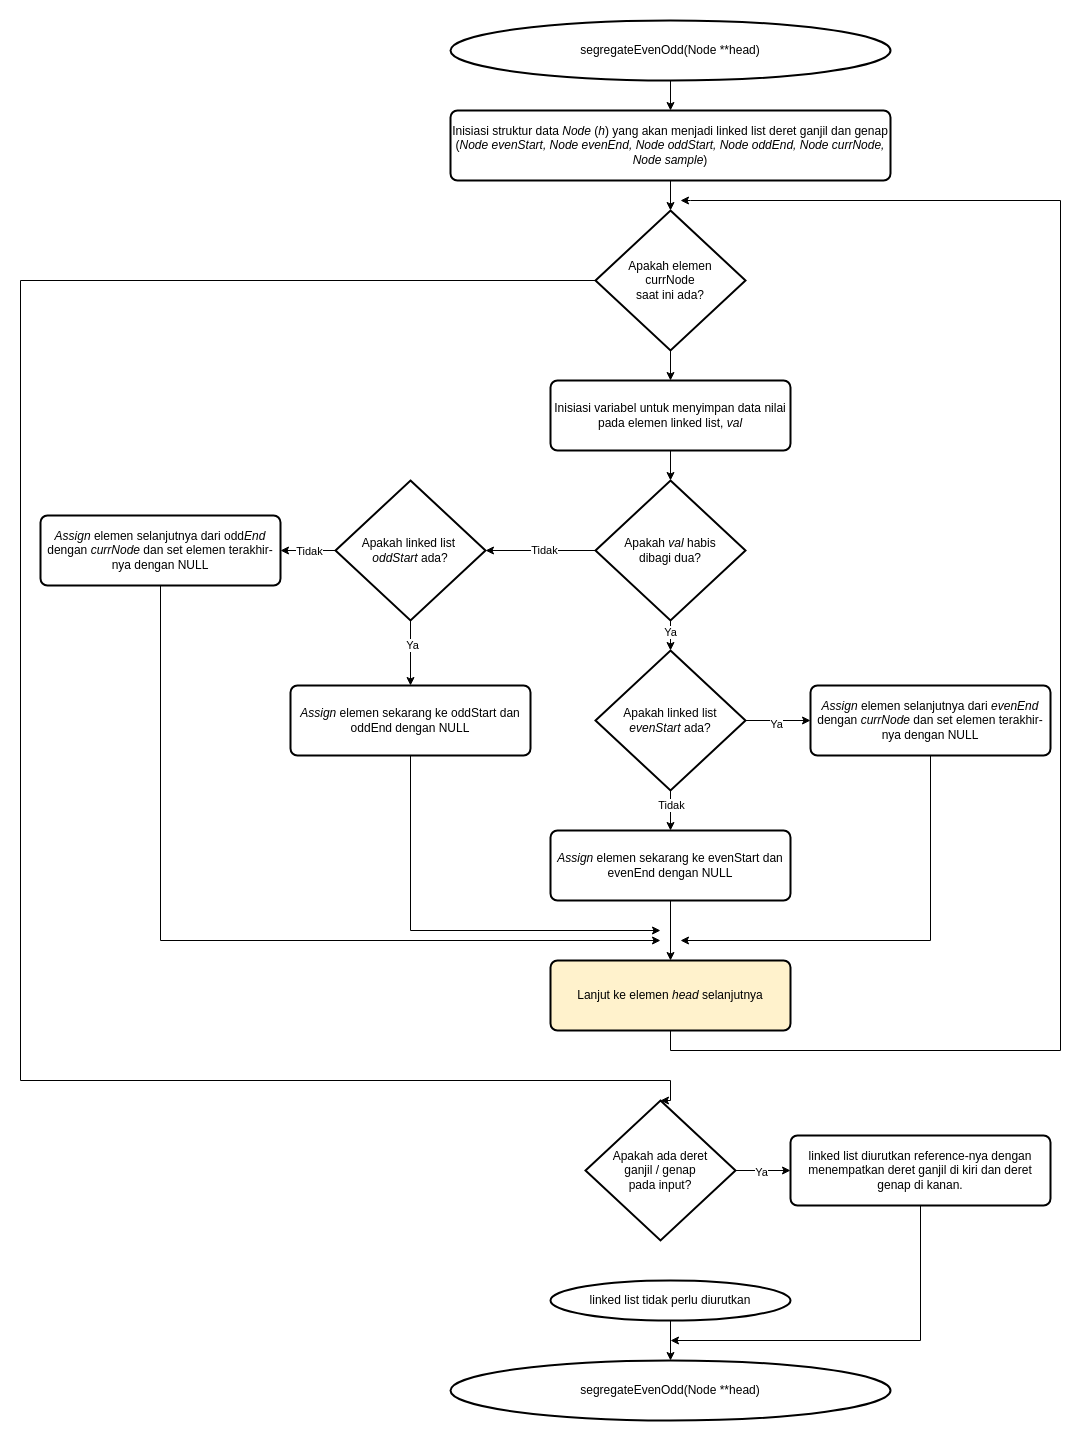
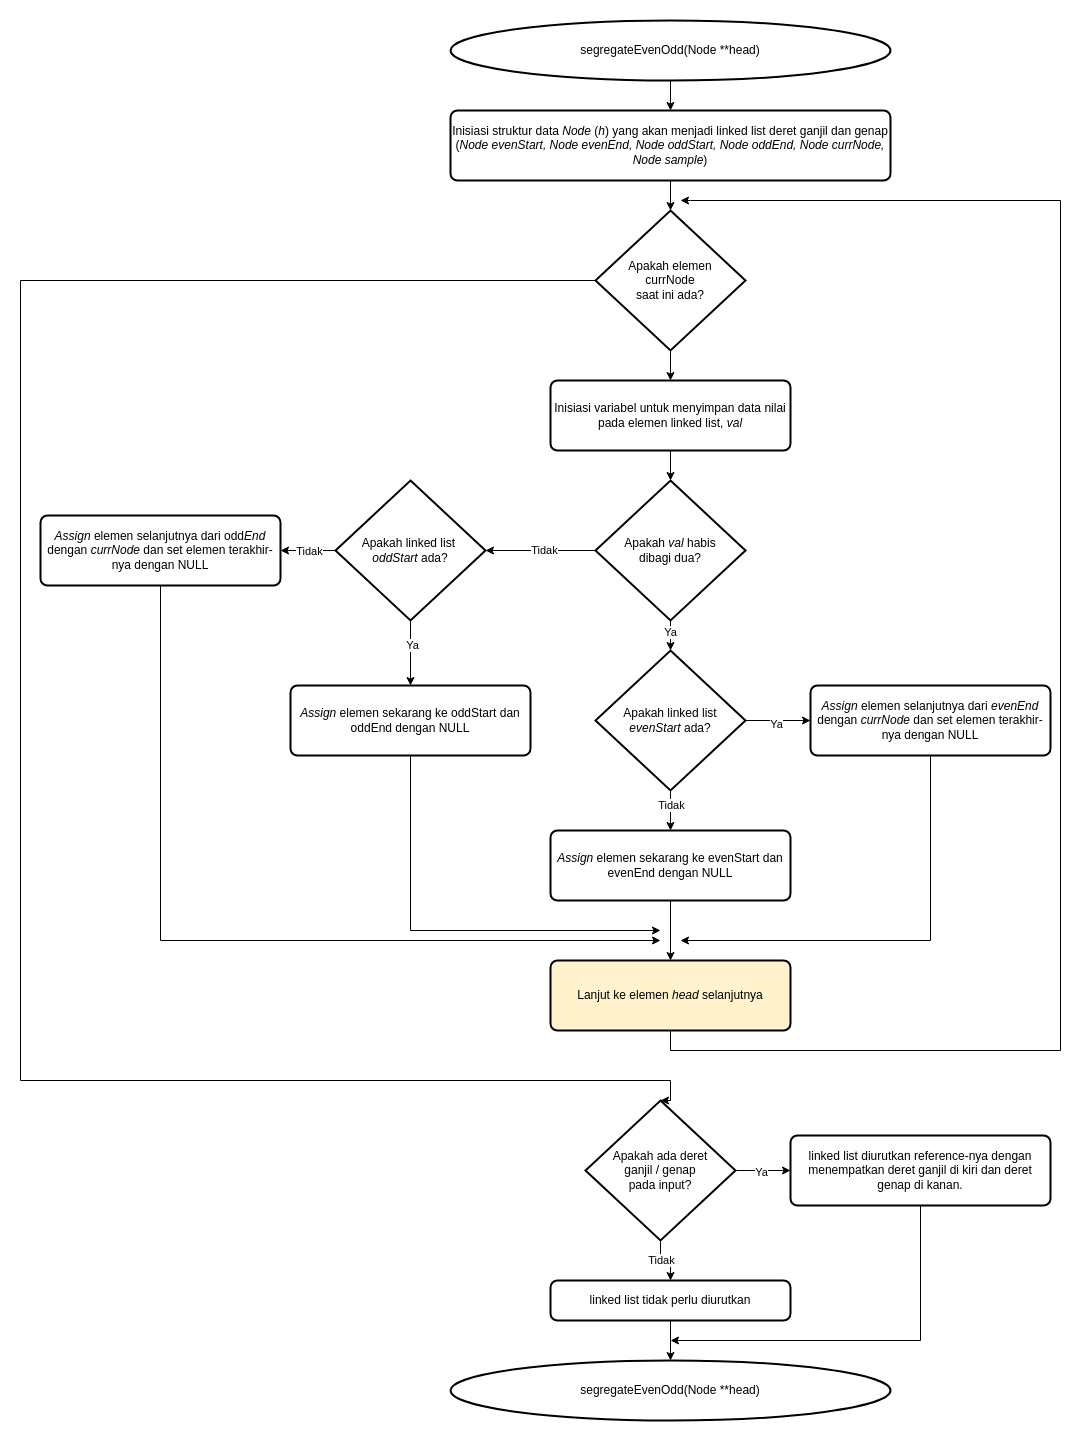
none -> (662, 1261)
(671, 1301) -> (671, 1301)
